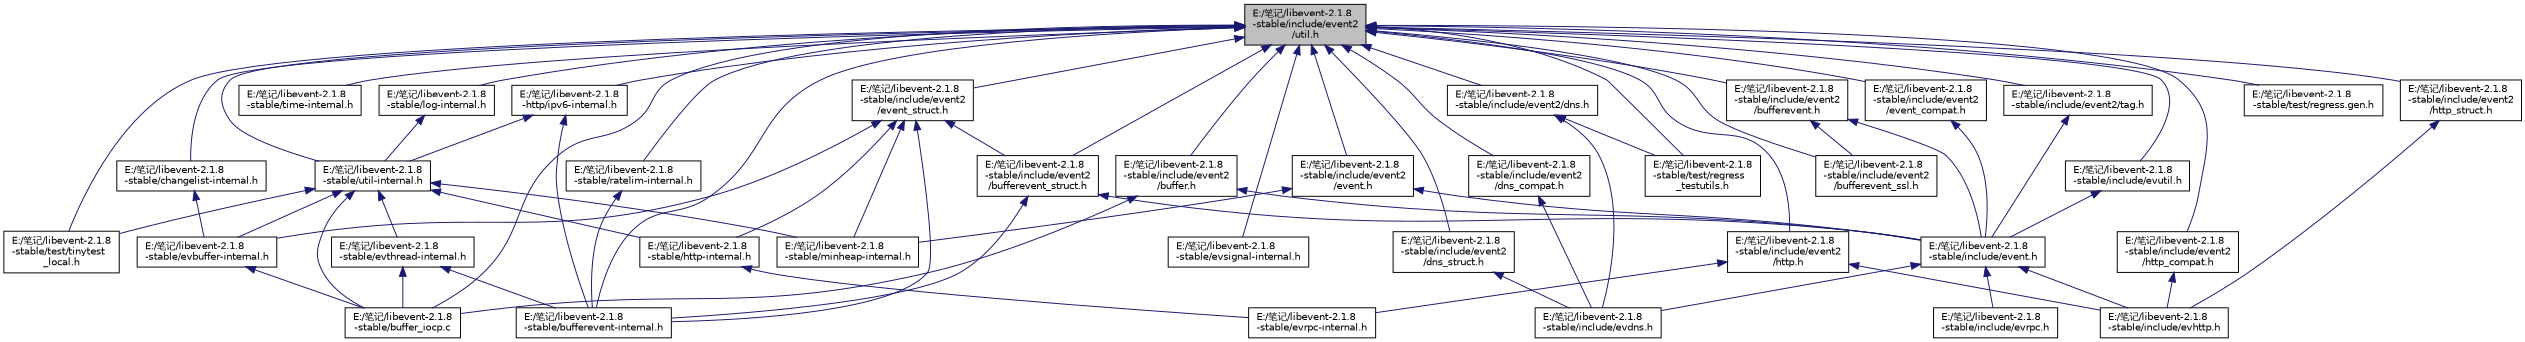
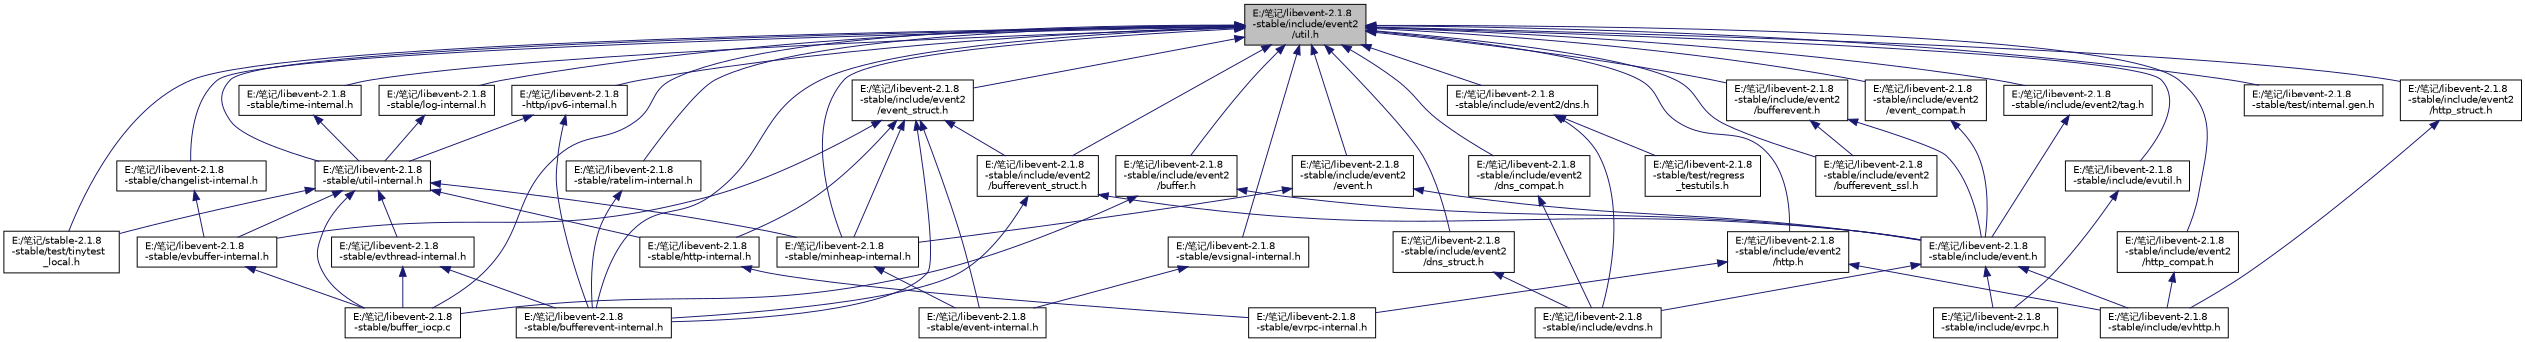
(1579, 67) -> (847, 78)
(2314, 100) -> (2314, 100)
none -> (340, 142)
(2051, 216) -> (2068, 258)
(62, 252) -> (62, 252)
none -> (983, 323)
